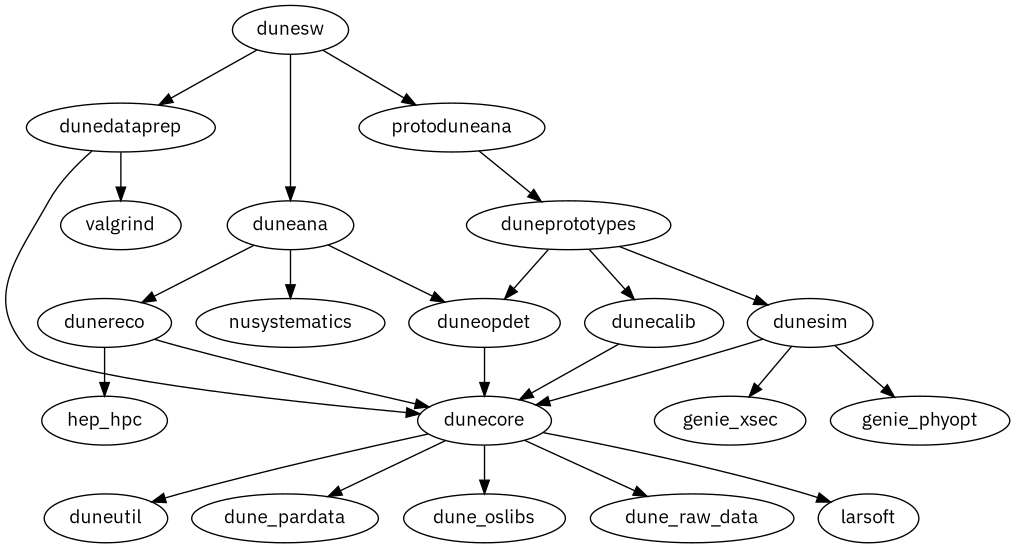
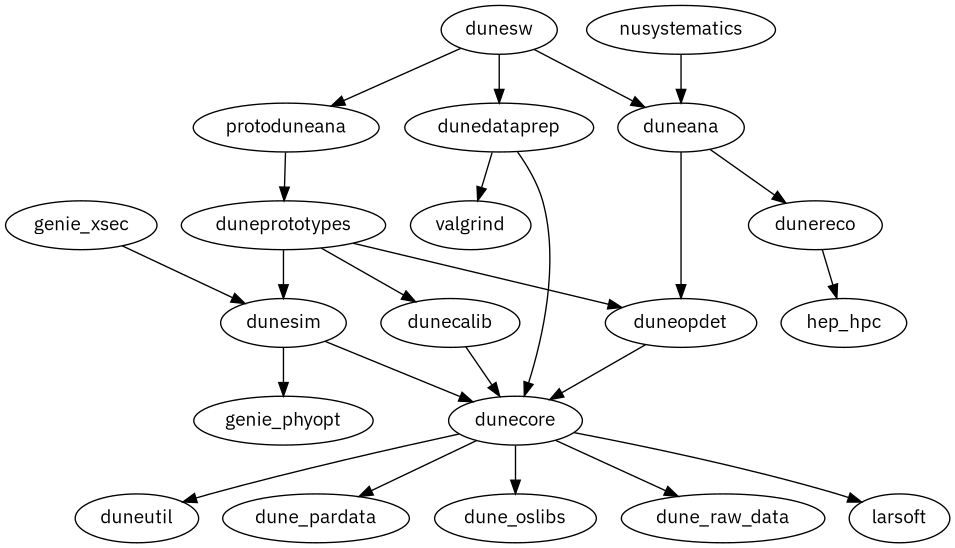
(290, 267) -> (681, 72)
(775, 366) -> (177, 272)
(285, 373) -> none
